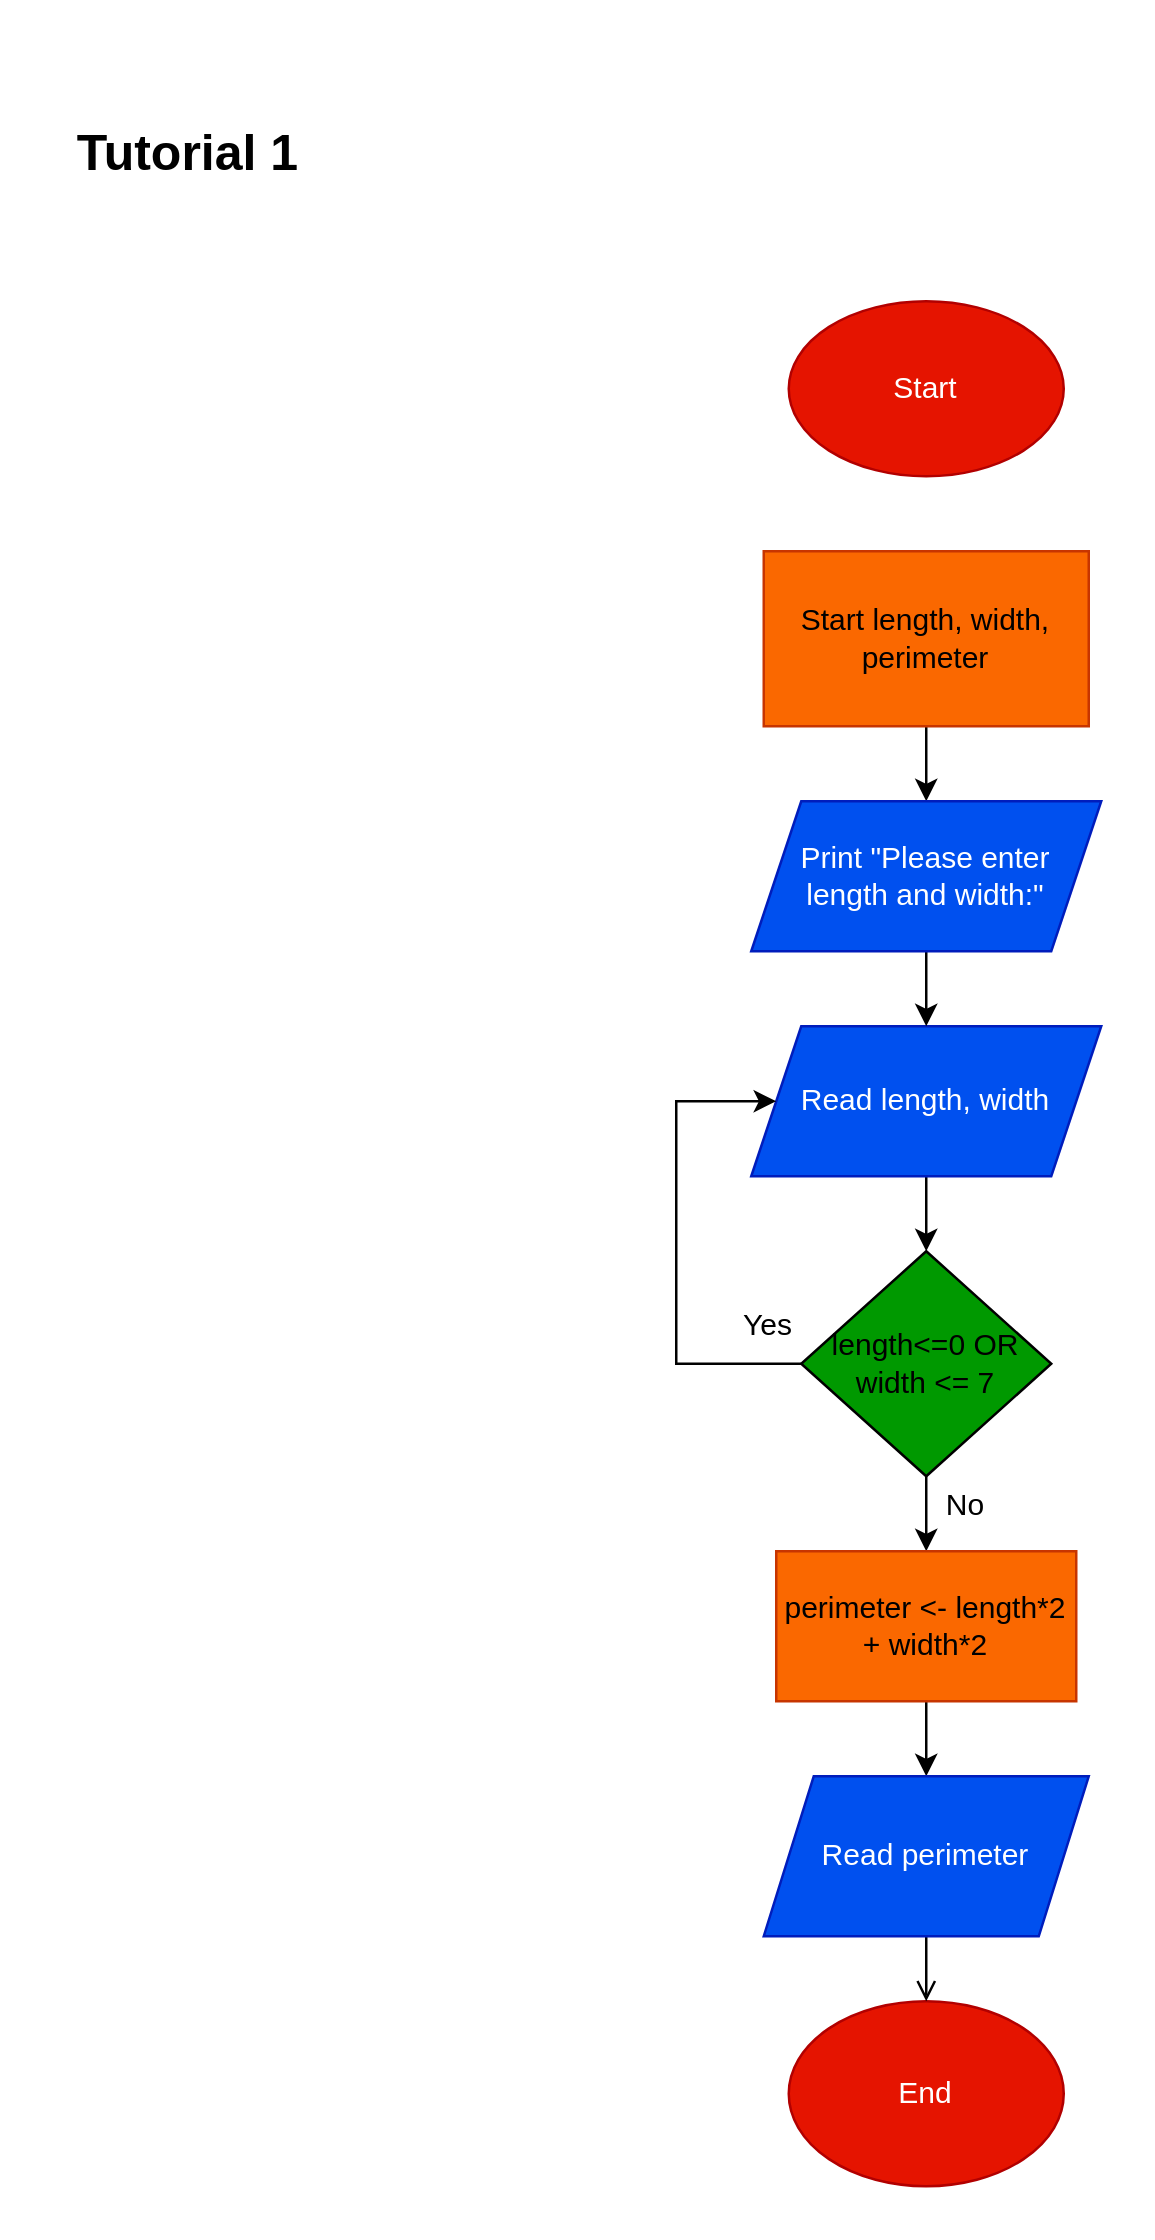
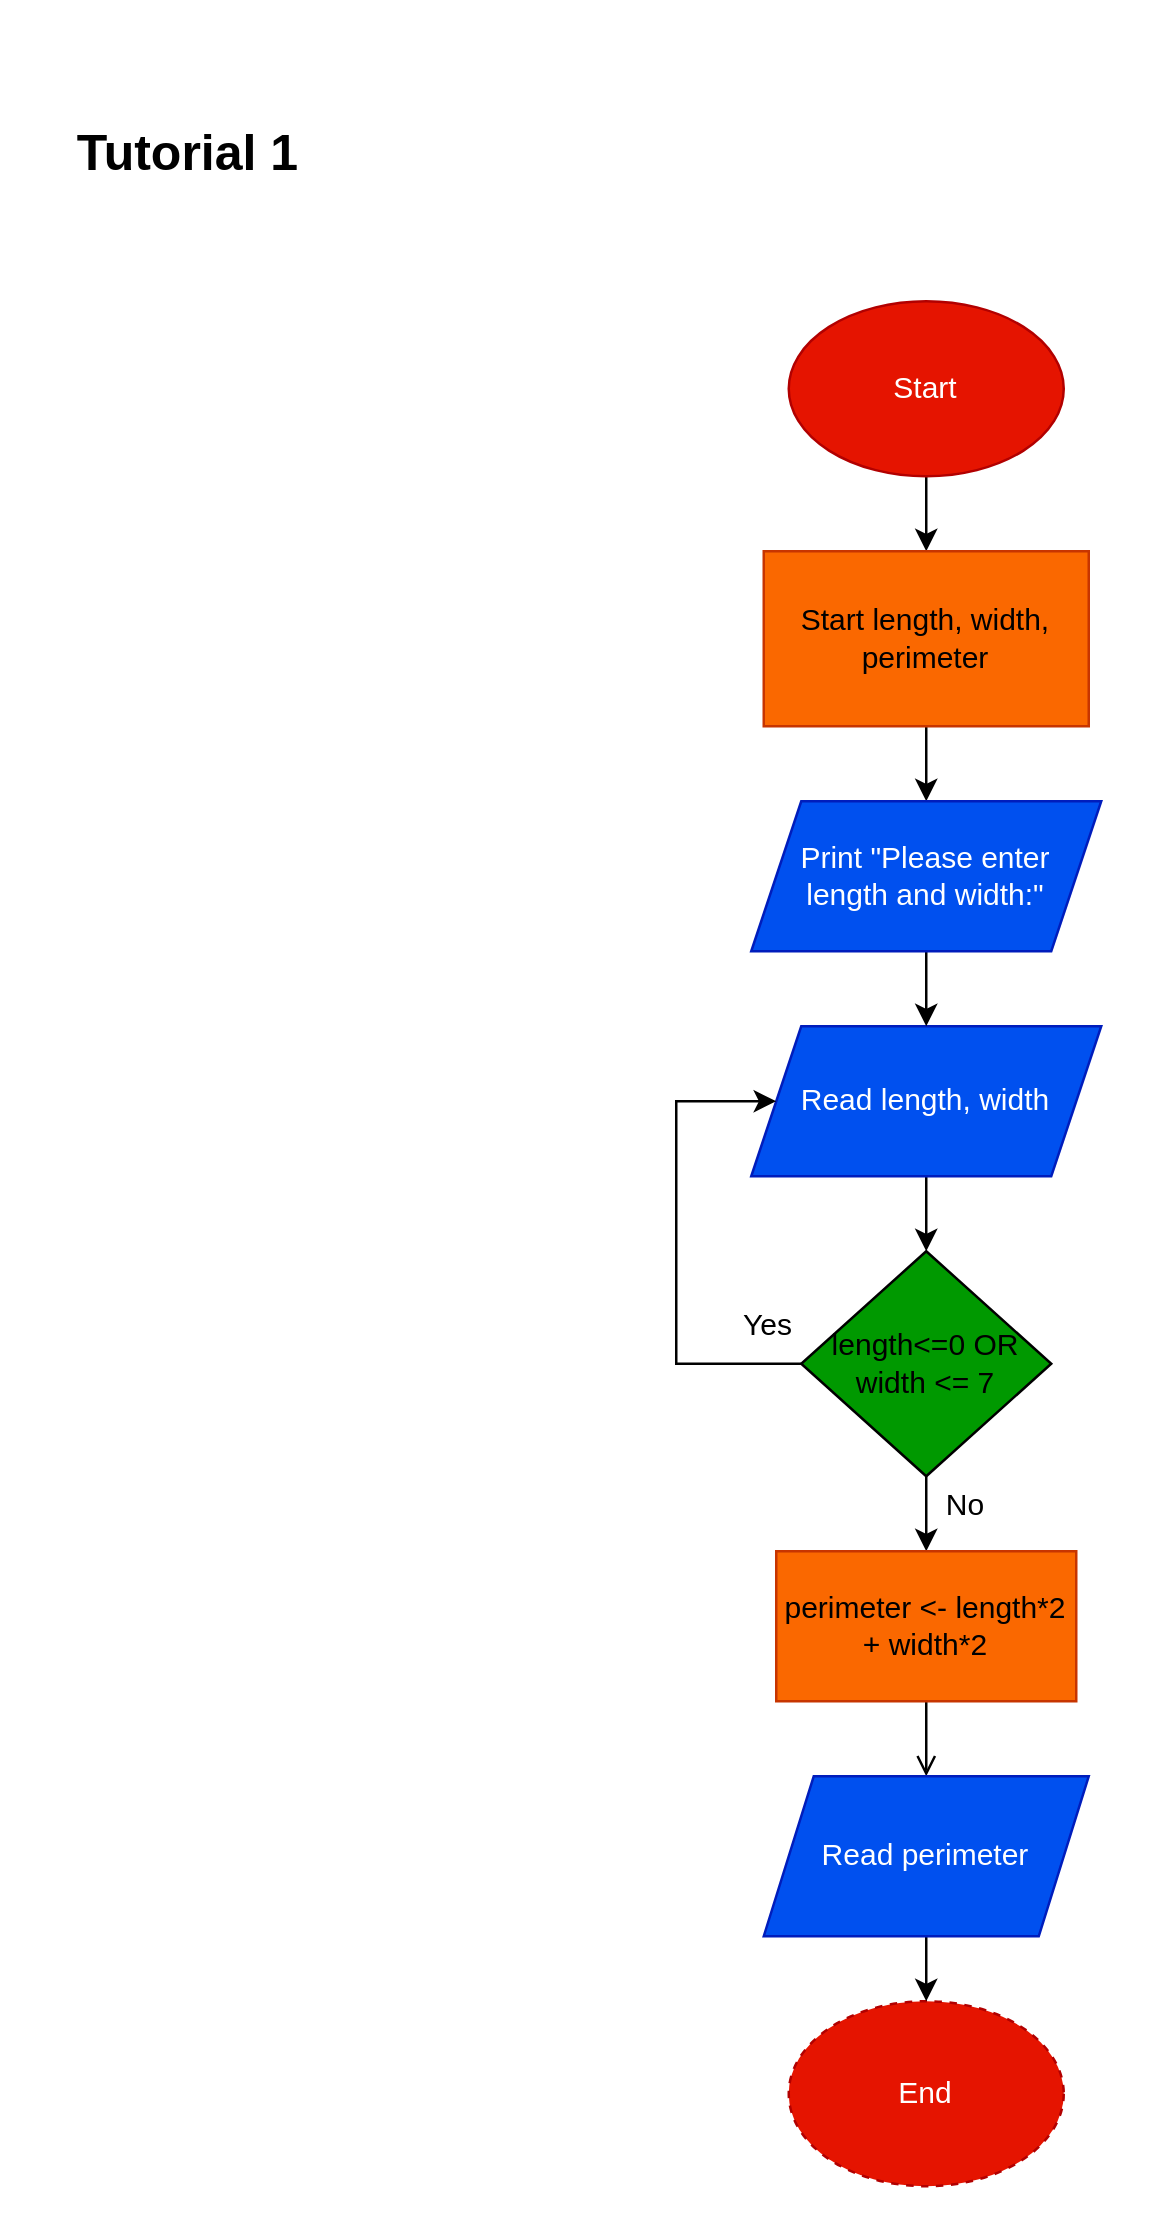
none -> (926, 505)
(926, 1758) -> (926, 1762)
(926, 1987) -> (926, 1983)
(926, 2094) -> (926, 2094)
